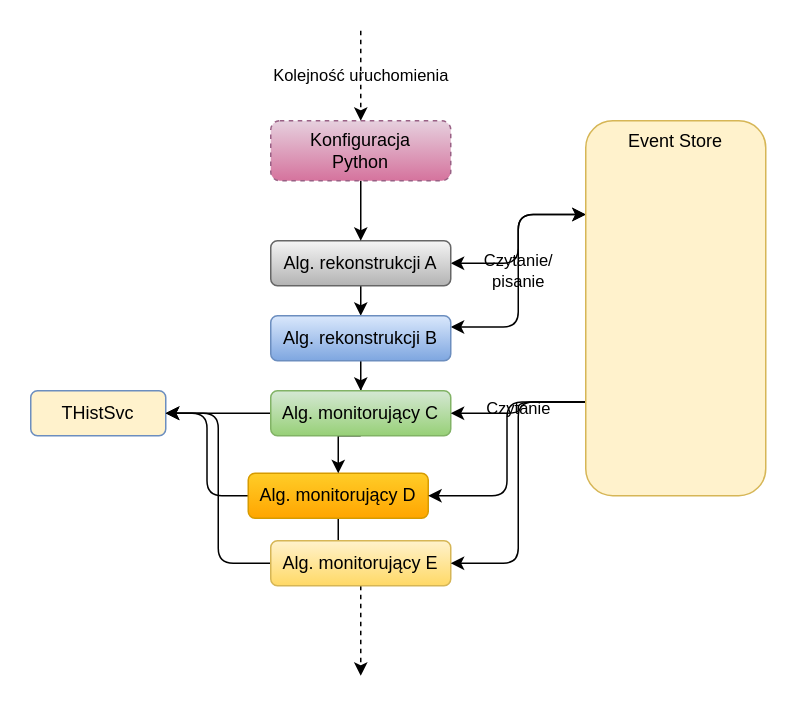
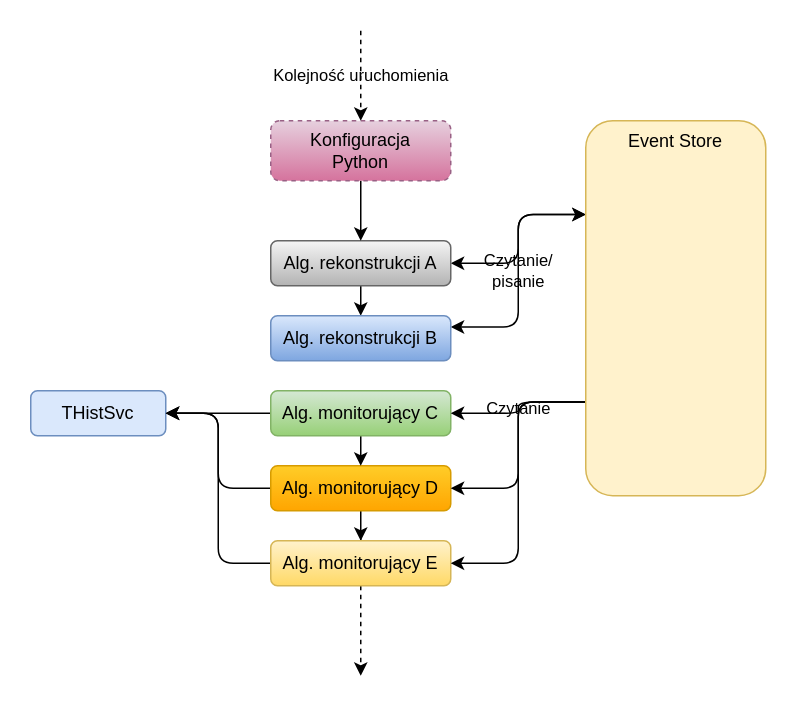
(361, 381) -> none
(98, 413) -> (98, 413)
(338, 496) -> (361, 488)
